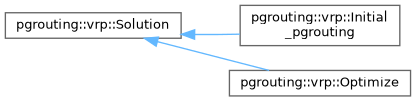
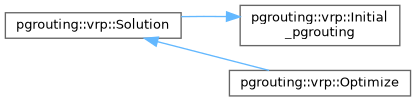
(217, 35) -> (204, 16)
